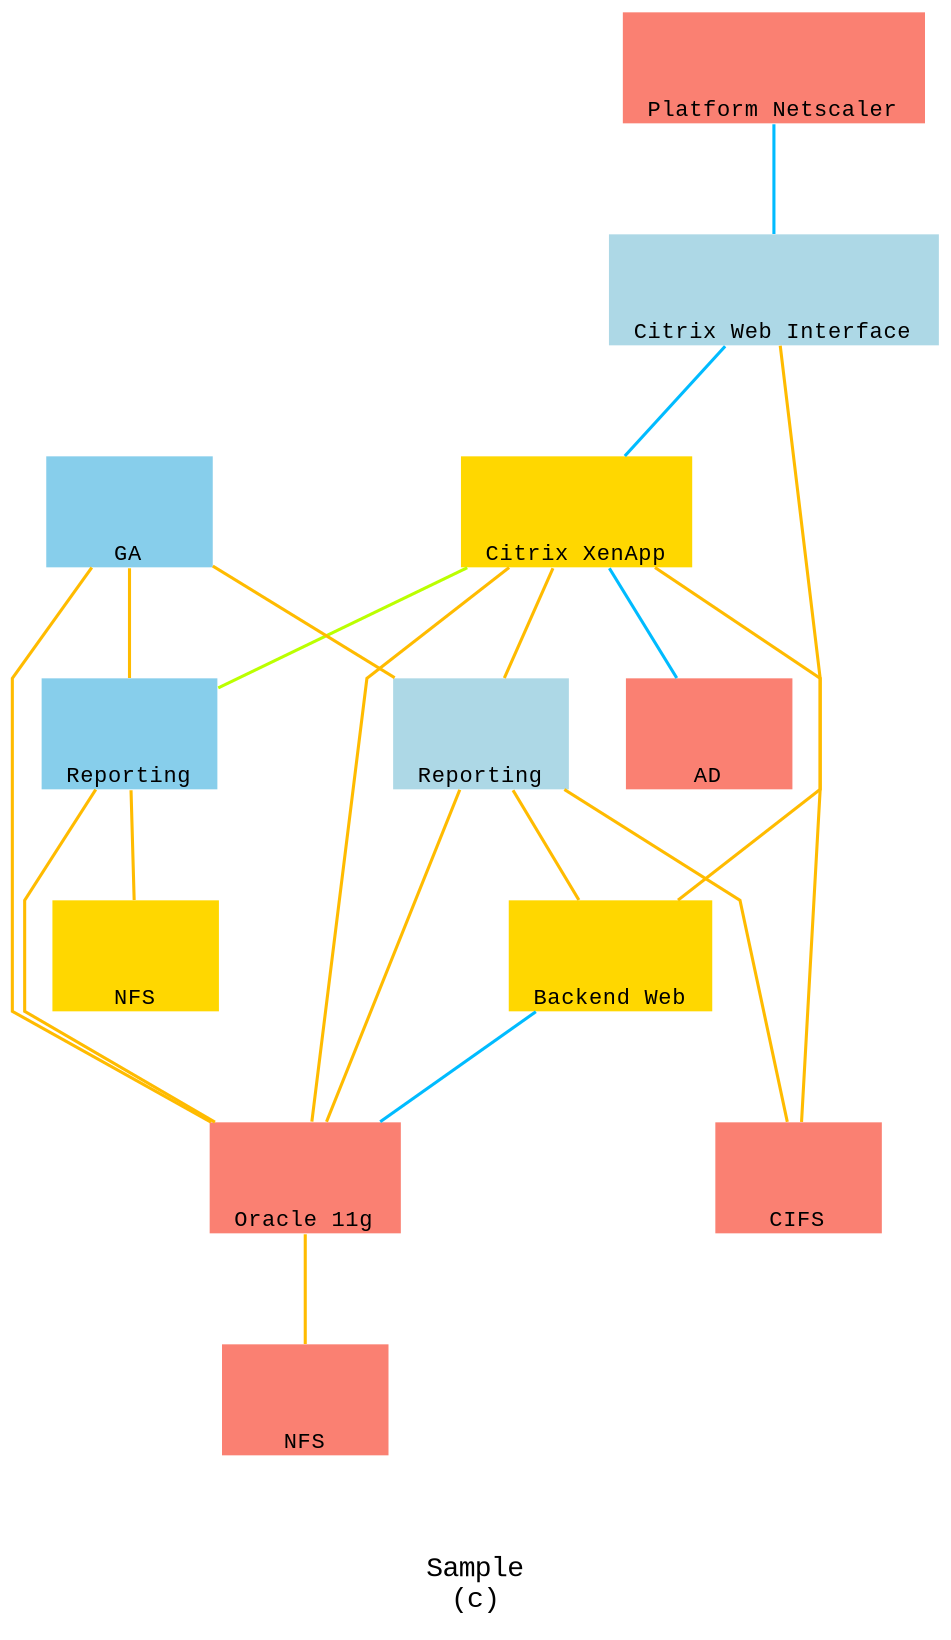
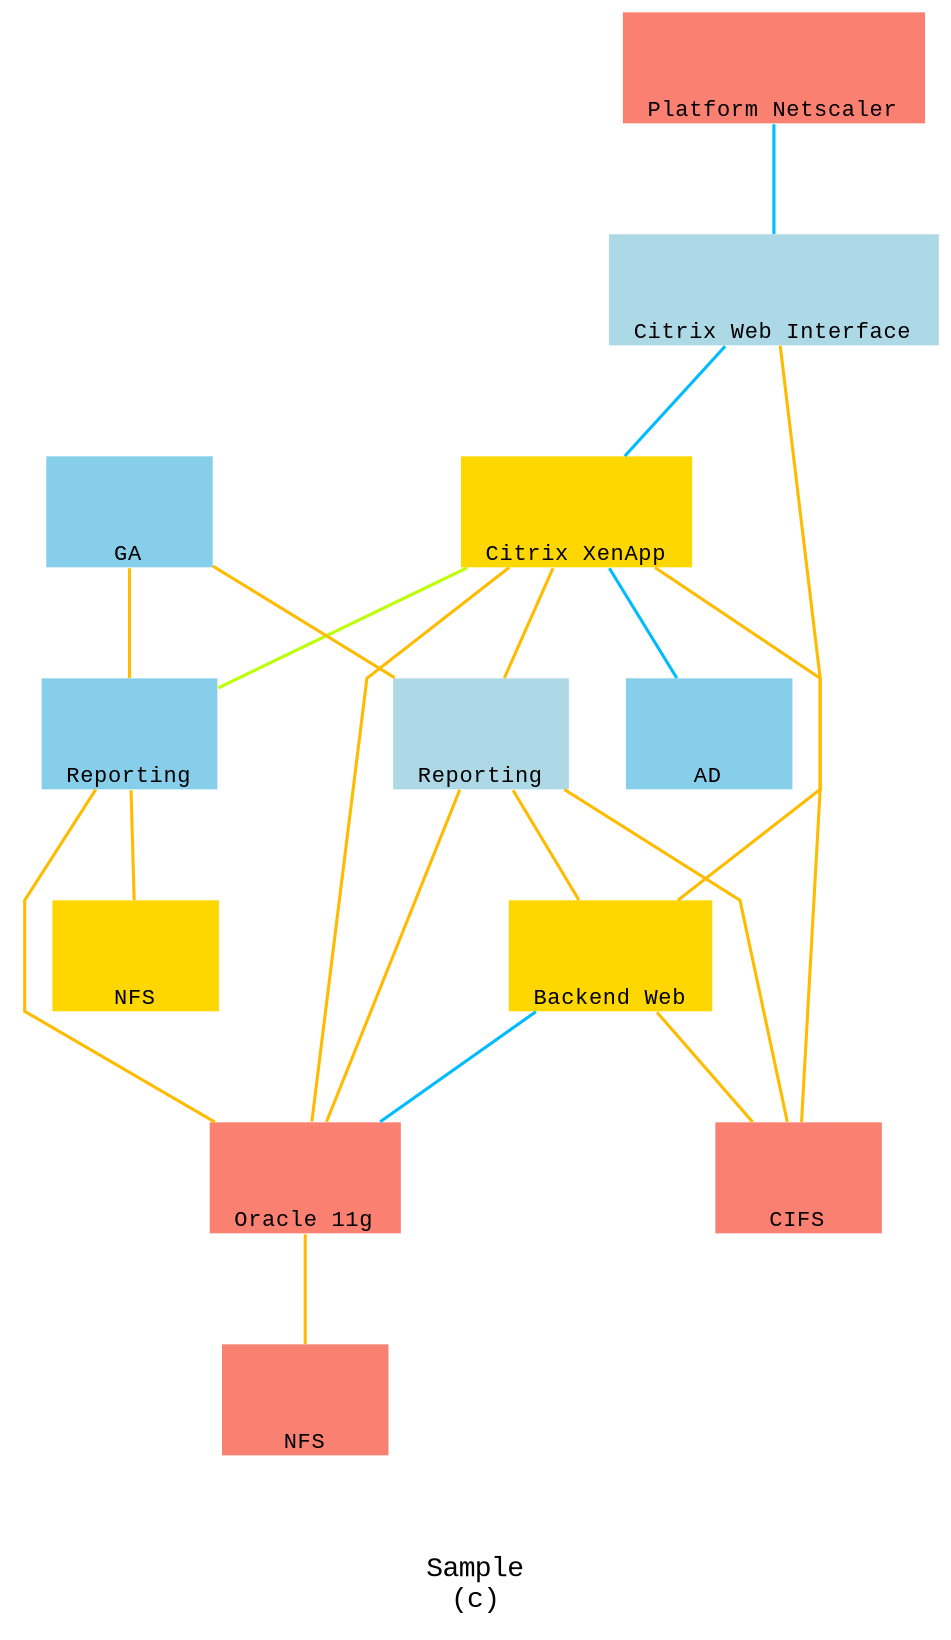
(709, 734) -> (709, 734)
(12, 873) -> none
none -> (705, 1067)
